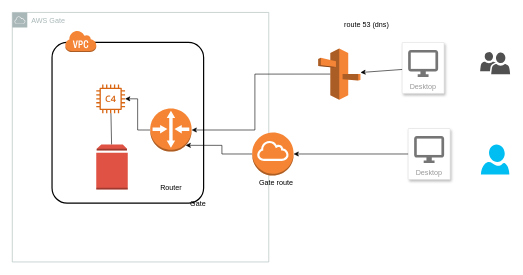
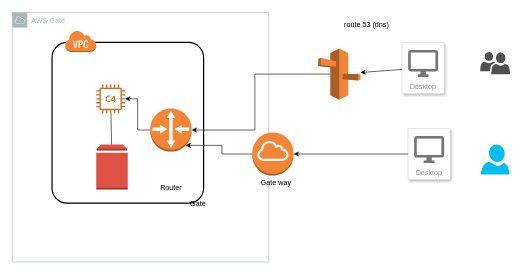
(276, 183) -> (276, 183)
